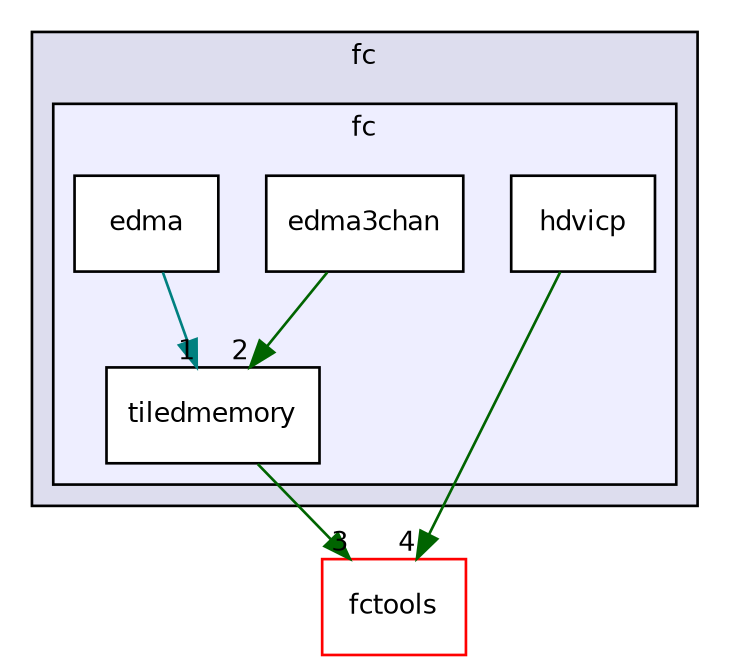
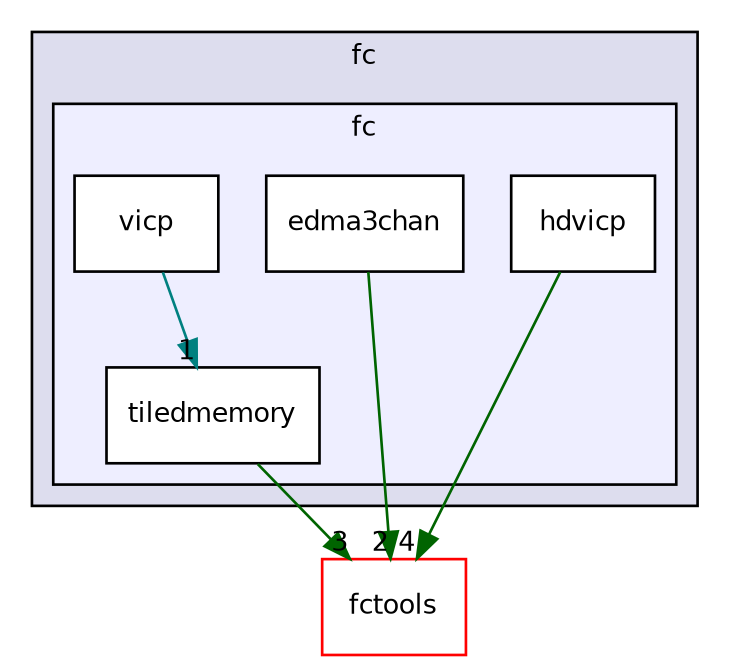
(146, 224) -> (146, 224)
(297, 309) -> (378, 402)
